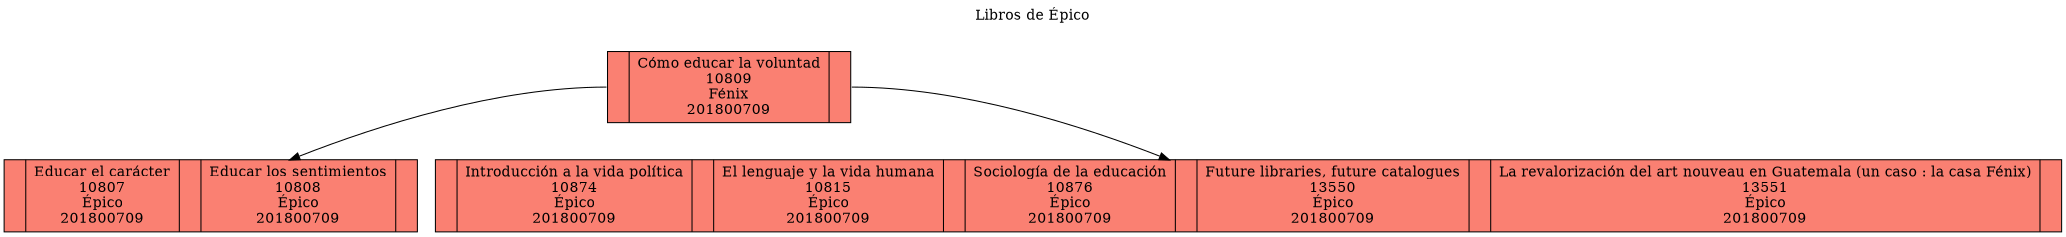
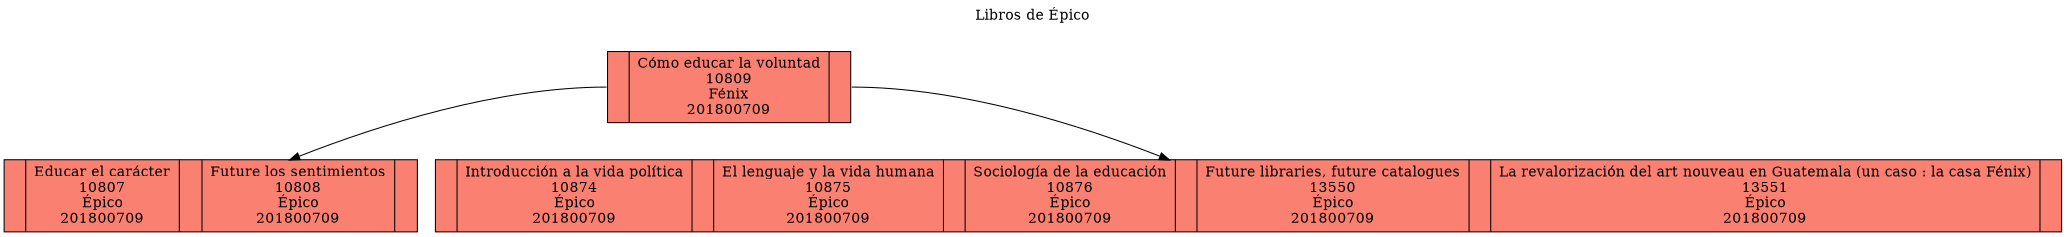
(298, 172) -> (298, 172)
(829, 188) -> (829, 188)
